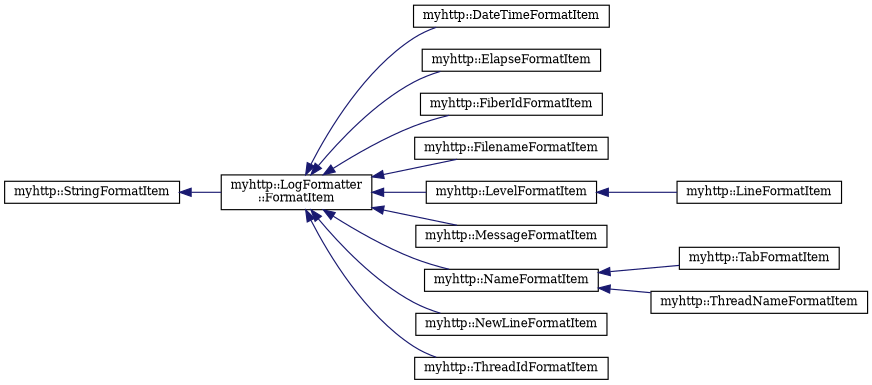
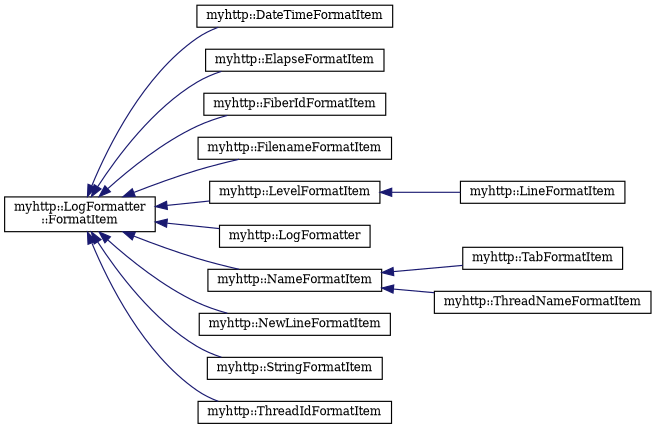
(206, 192) -> (151, 309)
(511, 236) -> (295, 236)
